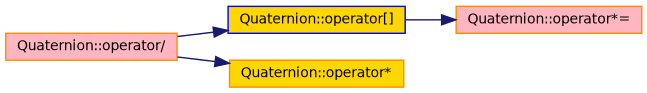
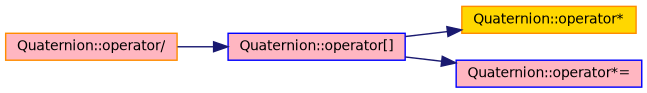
(317, 20) -> (317, 47)
(549, 20) -> (549, 74)
(196, 59) -> (426, 34)
